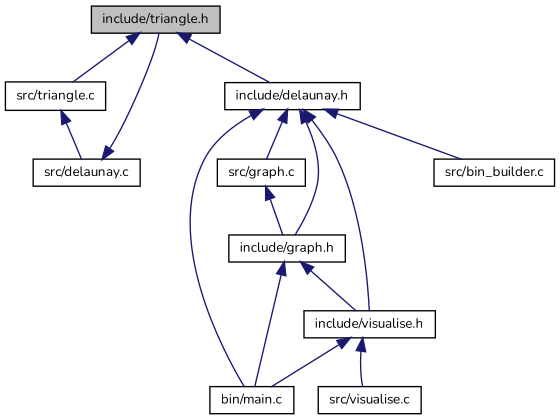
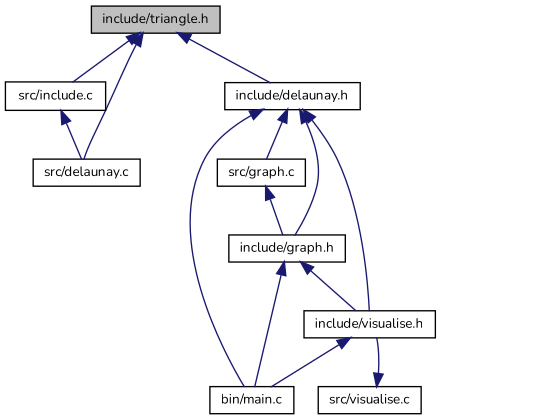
(138, 92) -> (109, 102)
(56, 96) -> (56, 96)
(494, 173) -> none
(361, 369) -> (379, 356)
